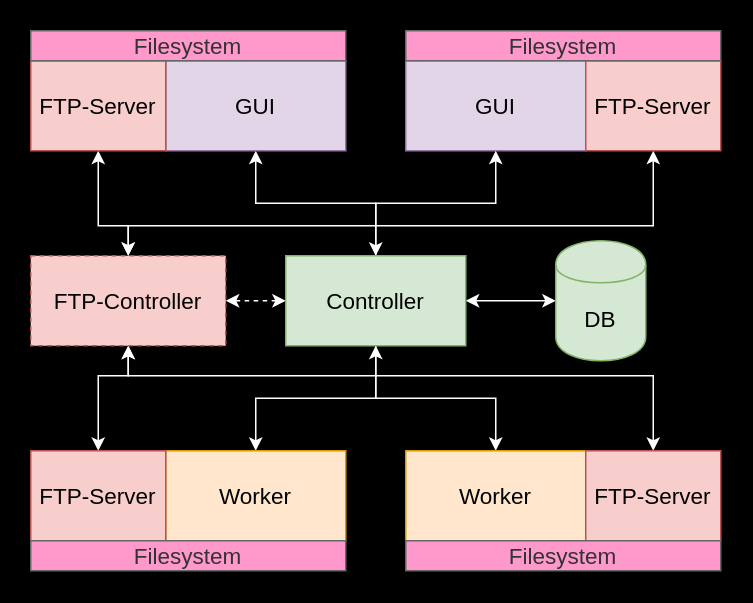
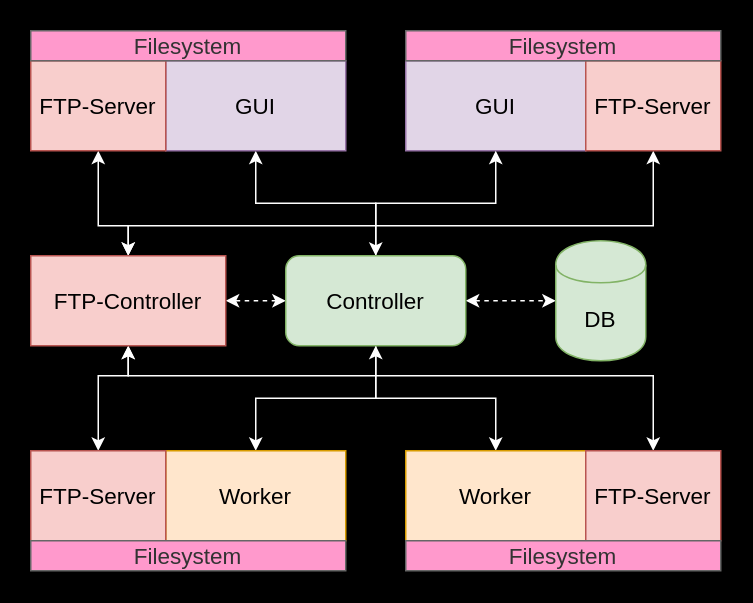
(128, 301) -> (128, 301)
(376, 301) -> (376, 301)
(512, 301) -> (512, 301)
